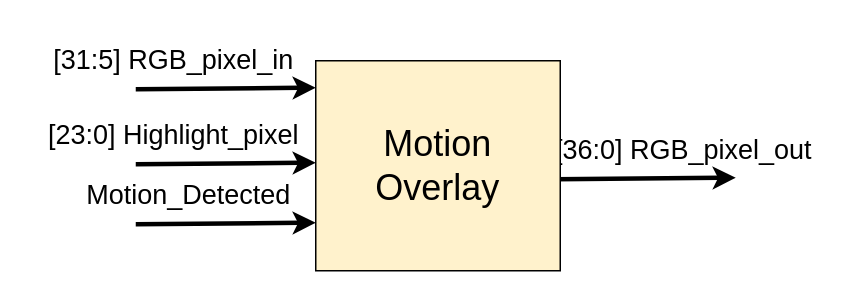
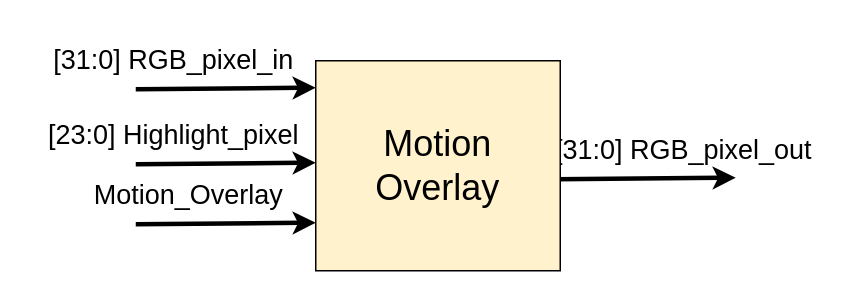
(174, 61) -> (174, 61)
(684, 151) -> (684, 151)
(189, 196) -> (189, 196)
